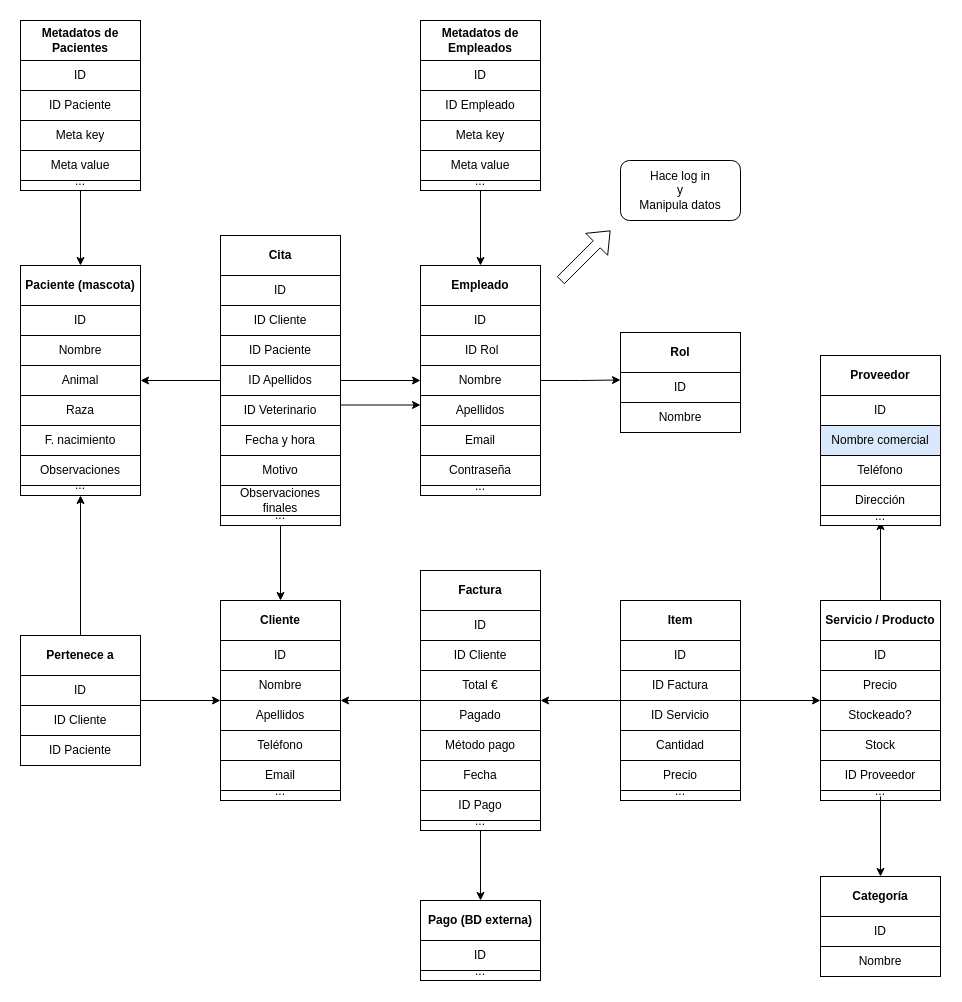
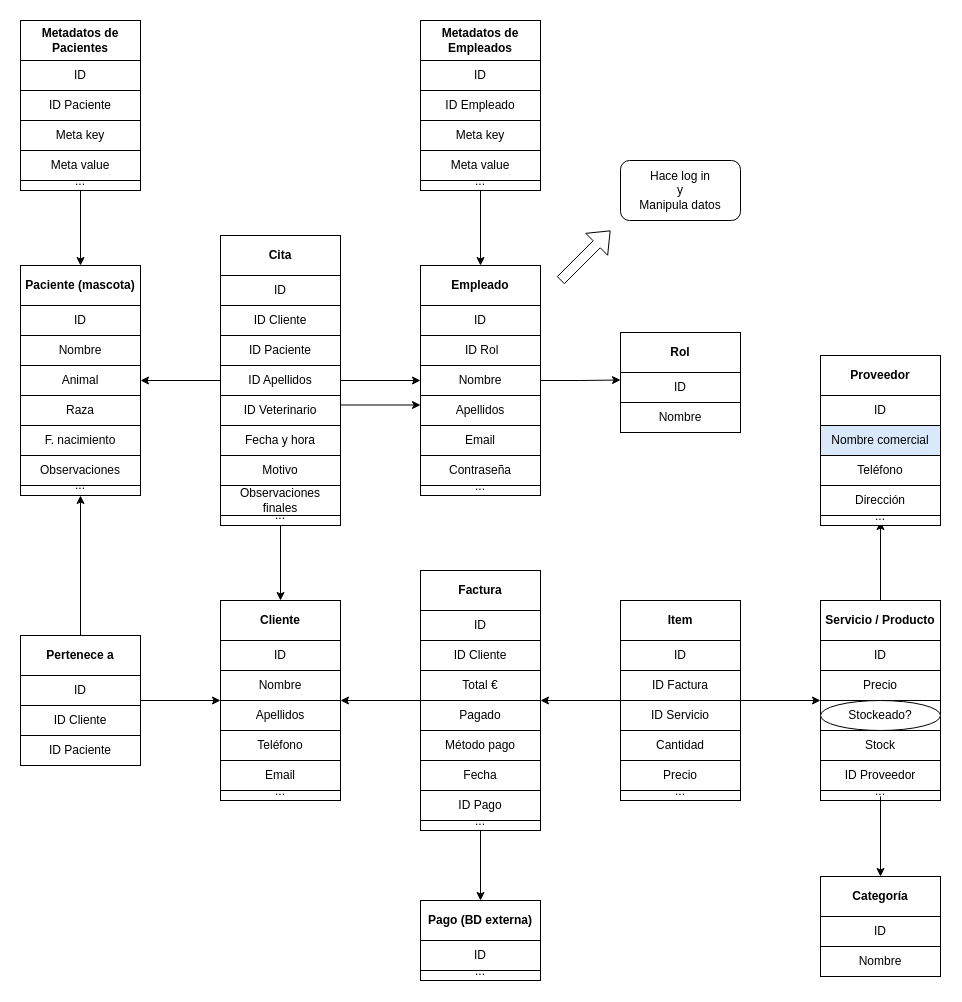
(881, 716) -> (881, 716)
